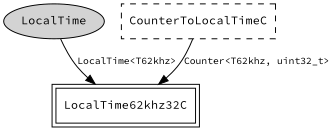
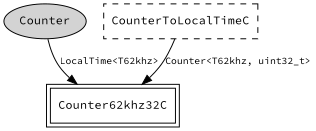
(54, 21) -> (45, 21)
(126, 106) -> (113, 106)
